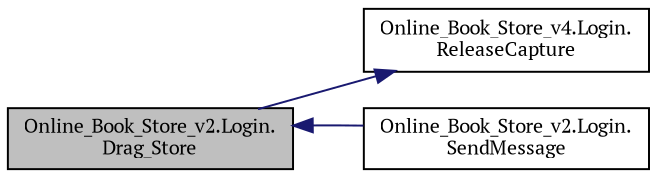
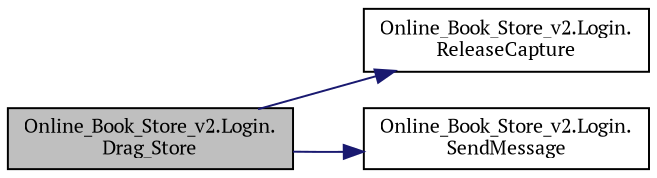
(506, 40) -> (506, 40)
(338, 125) -> (318, 152)
